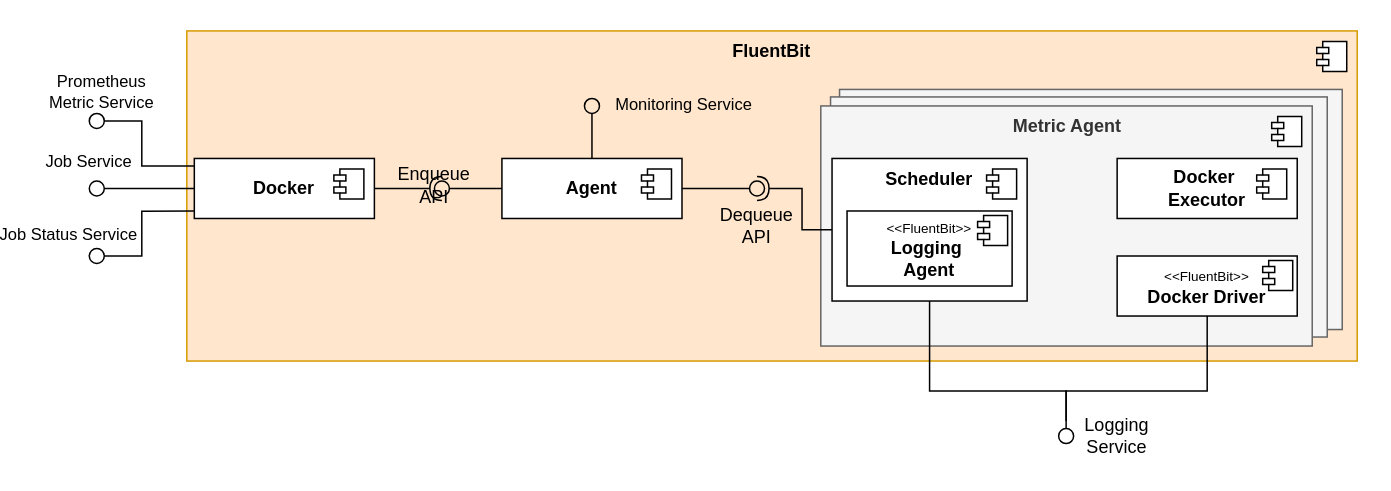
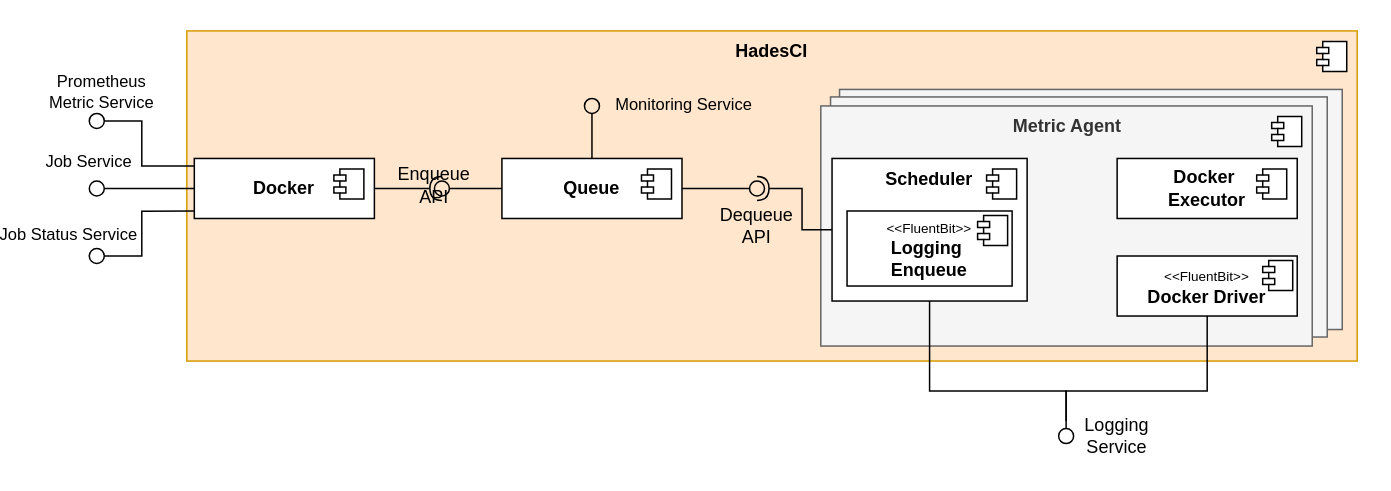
(772, 52) -> (772, 52)
(592, 188) -> (592, 188)
(929, 248) -> (929, 248)
